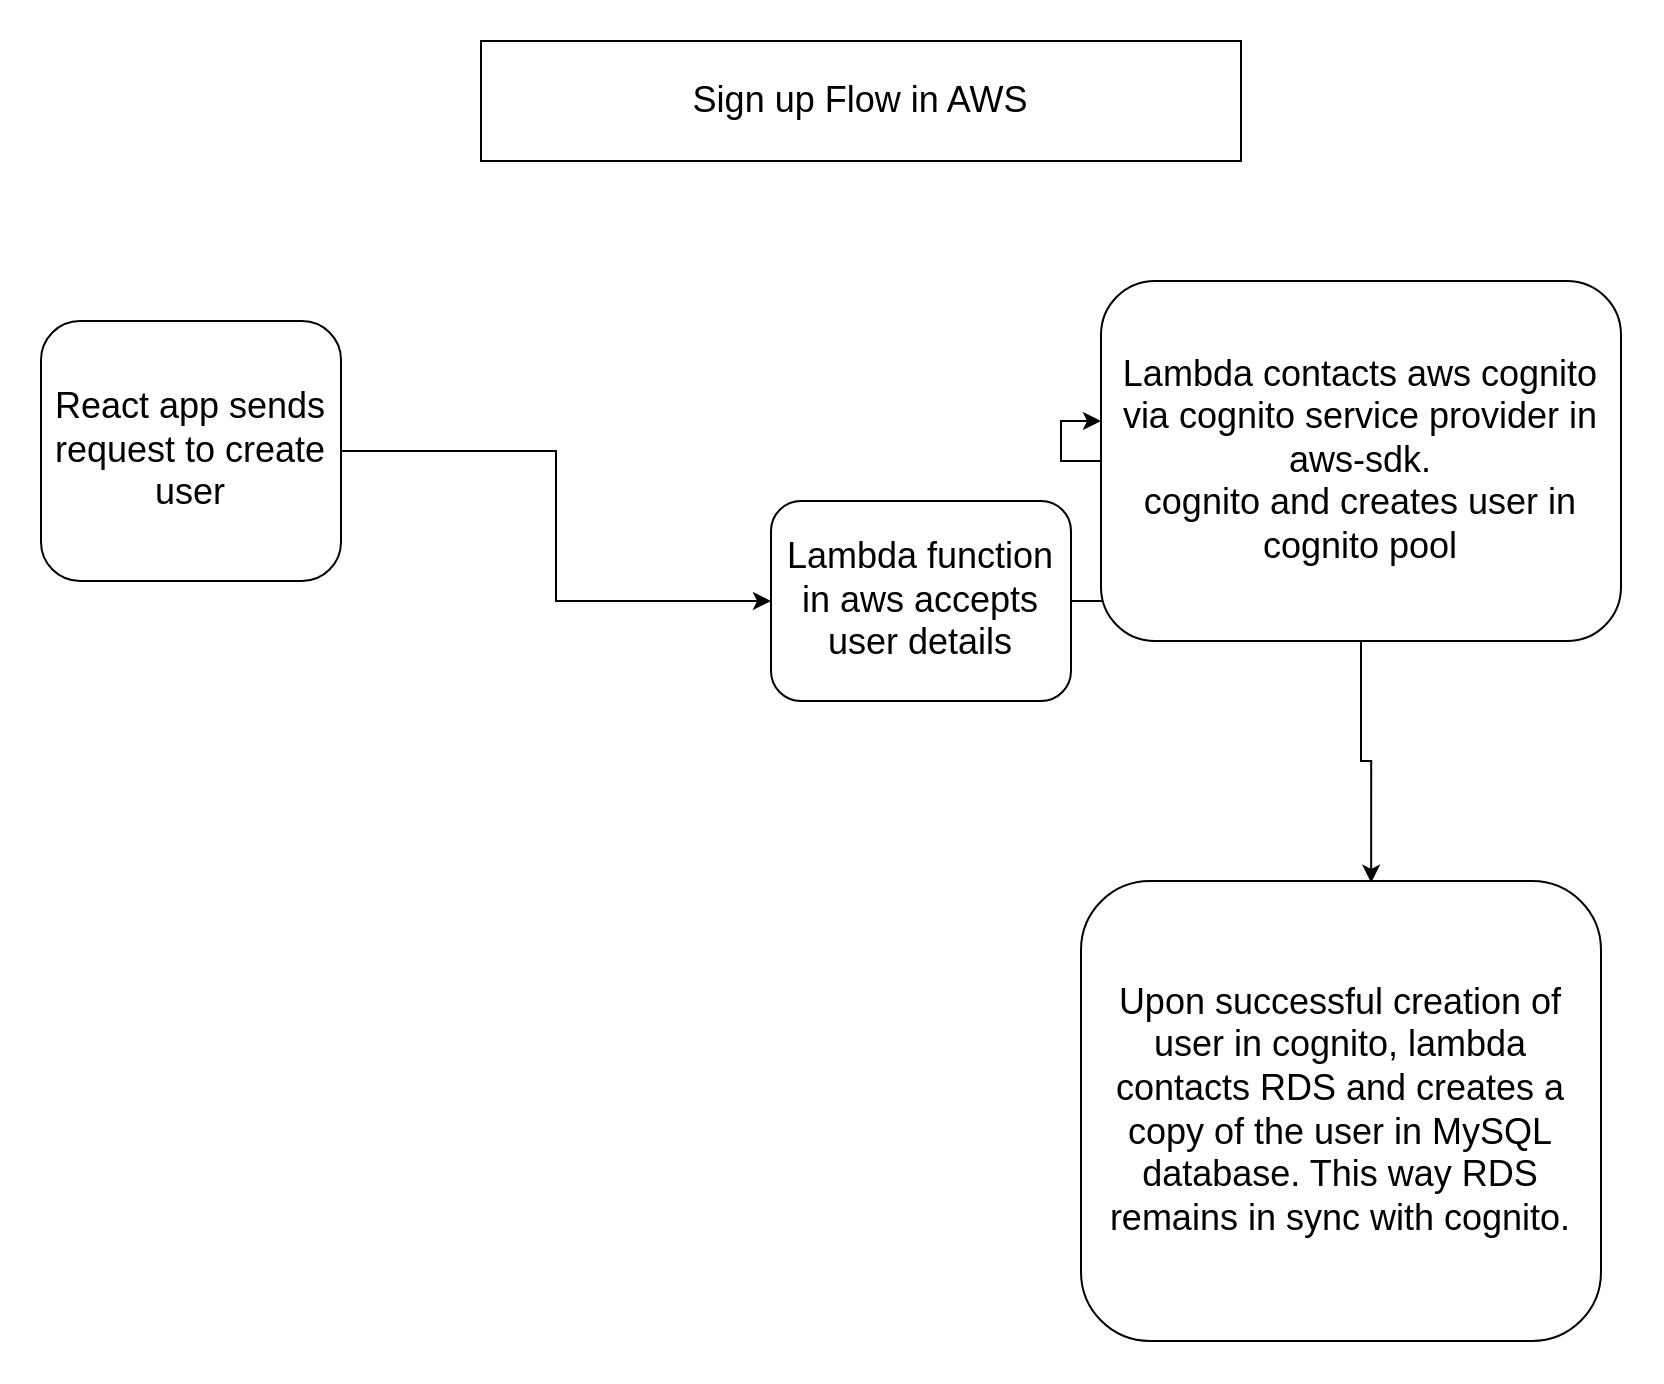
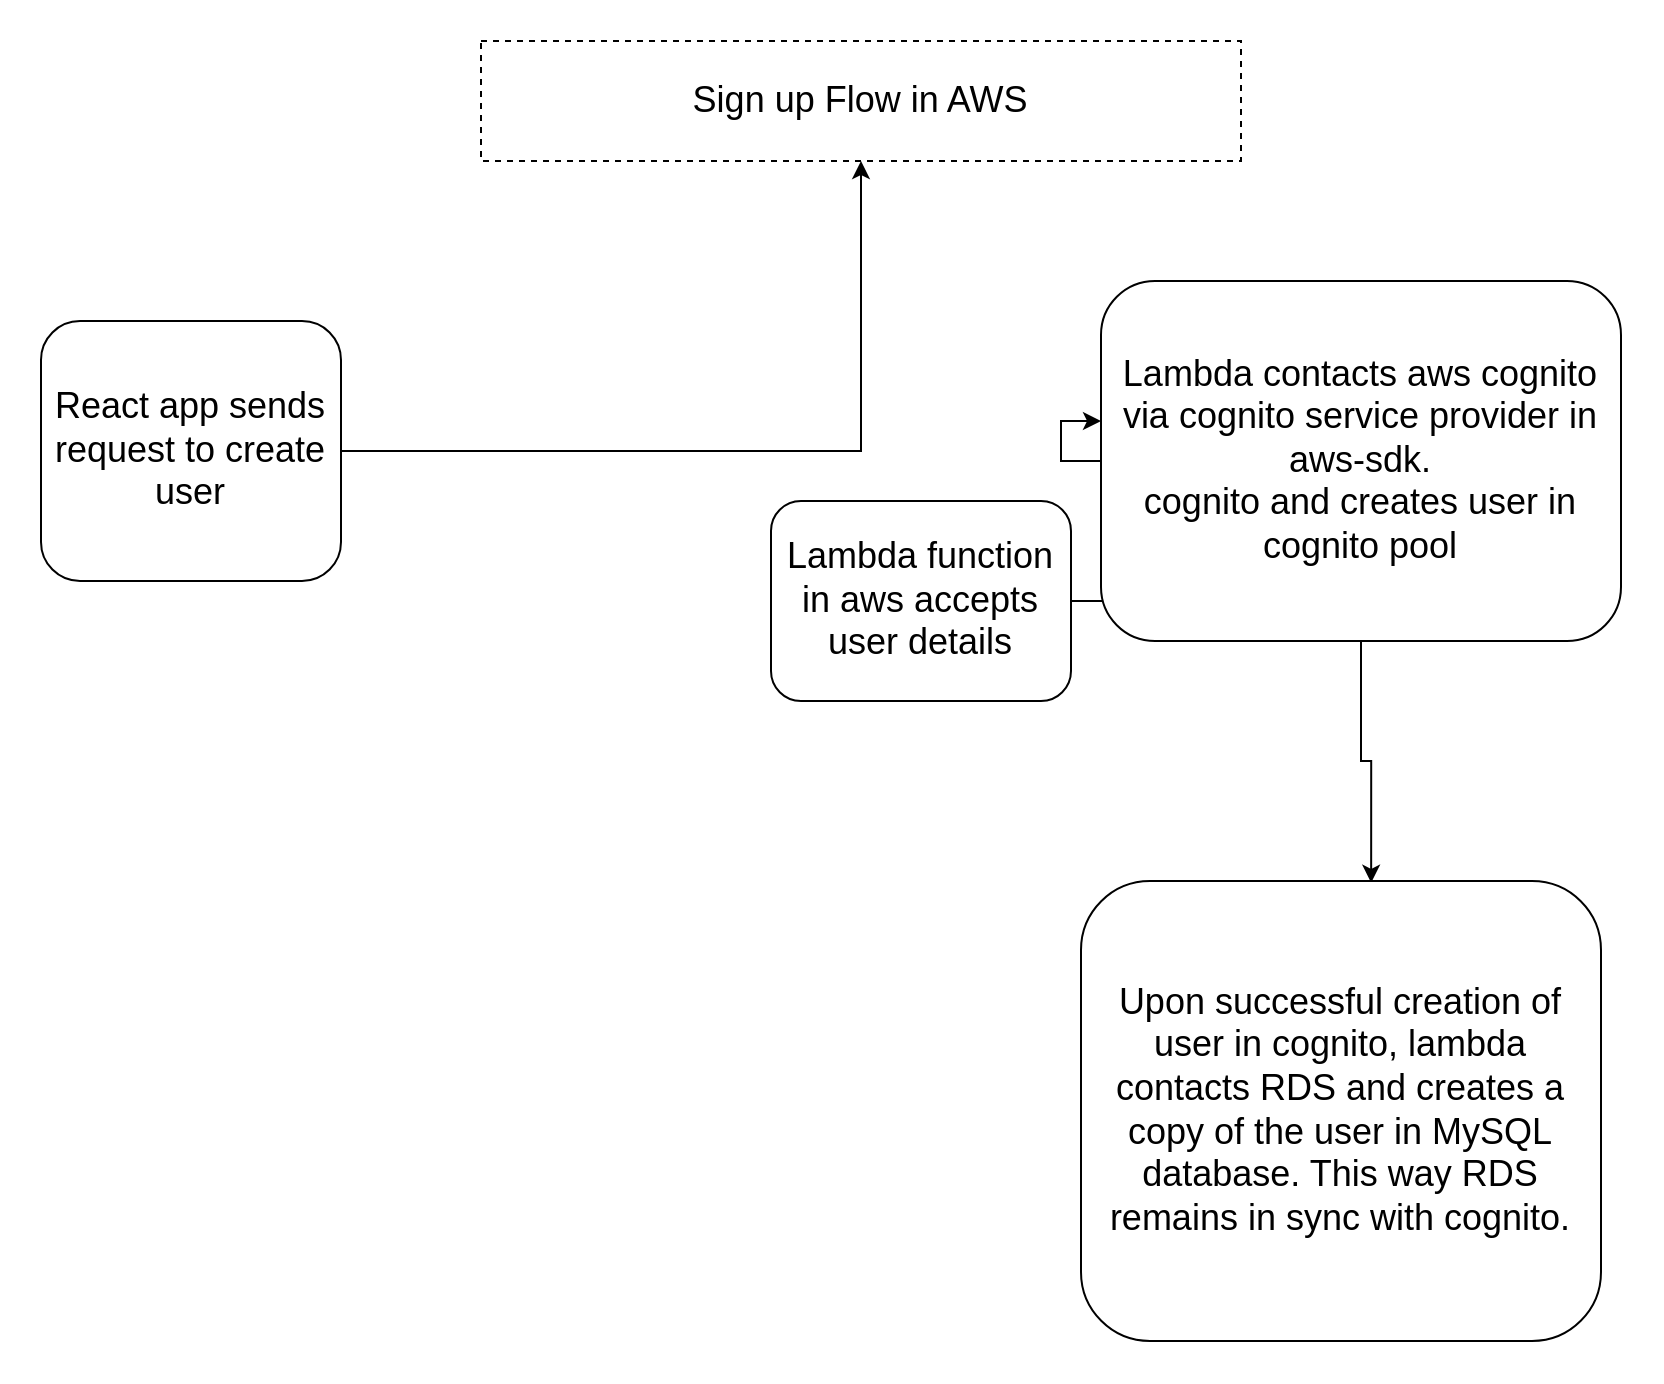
(861, 101) -> (861, 101)
(580, 601) -> (845, 451)
